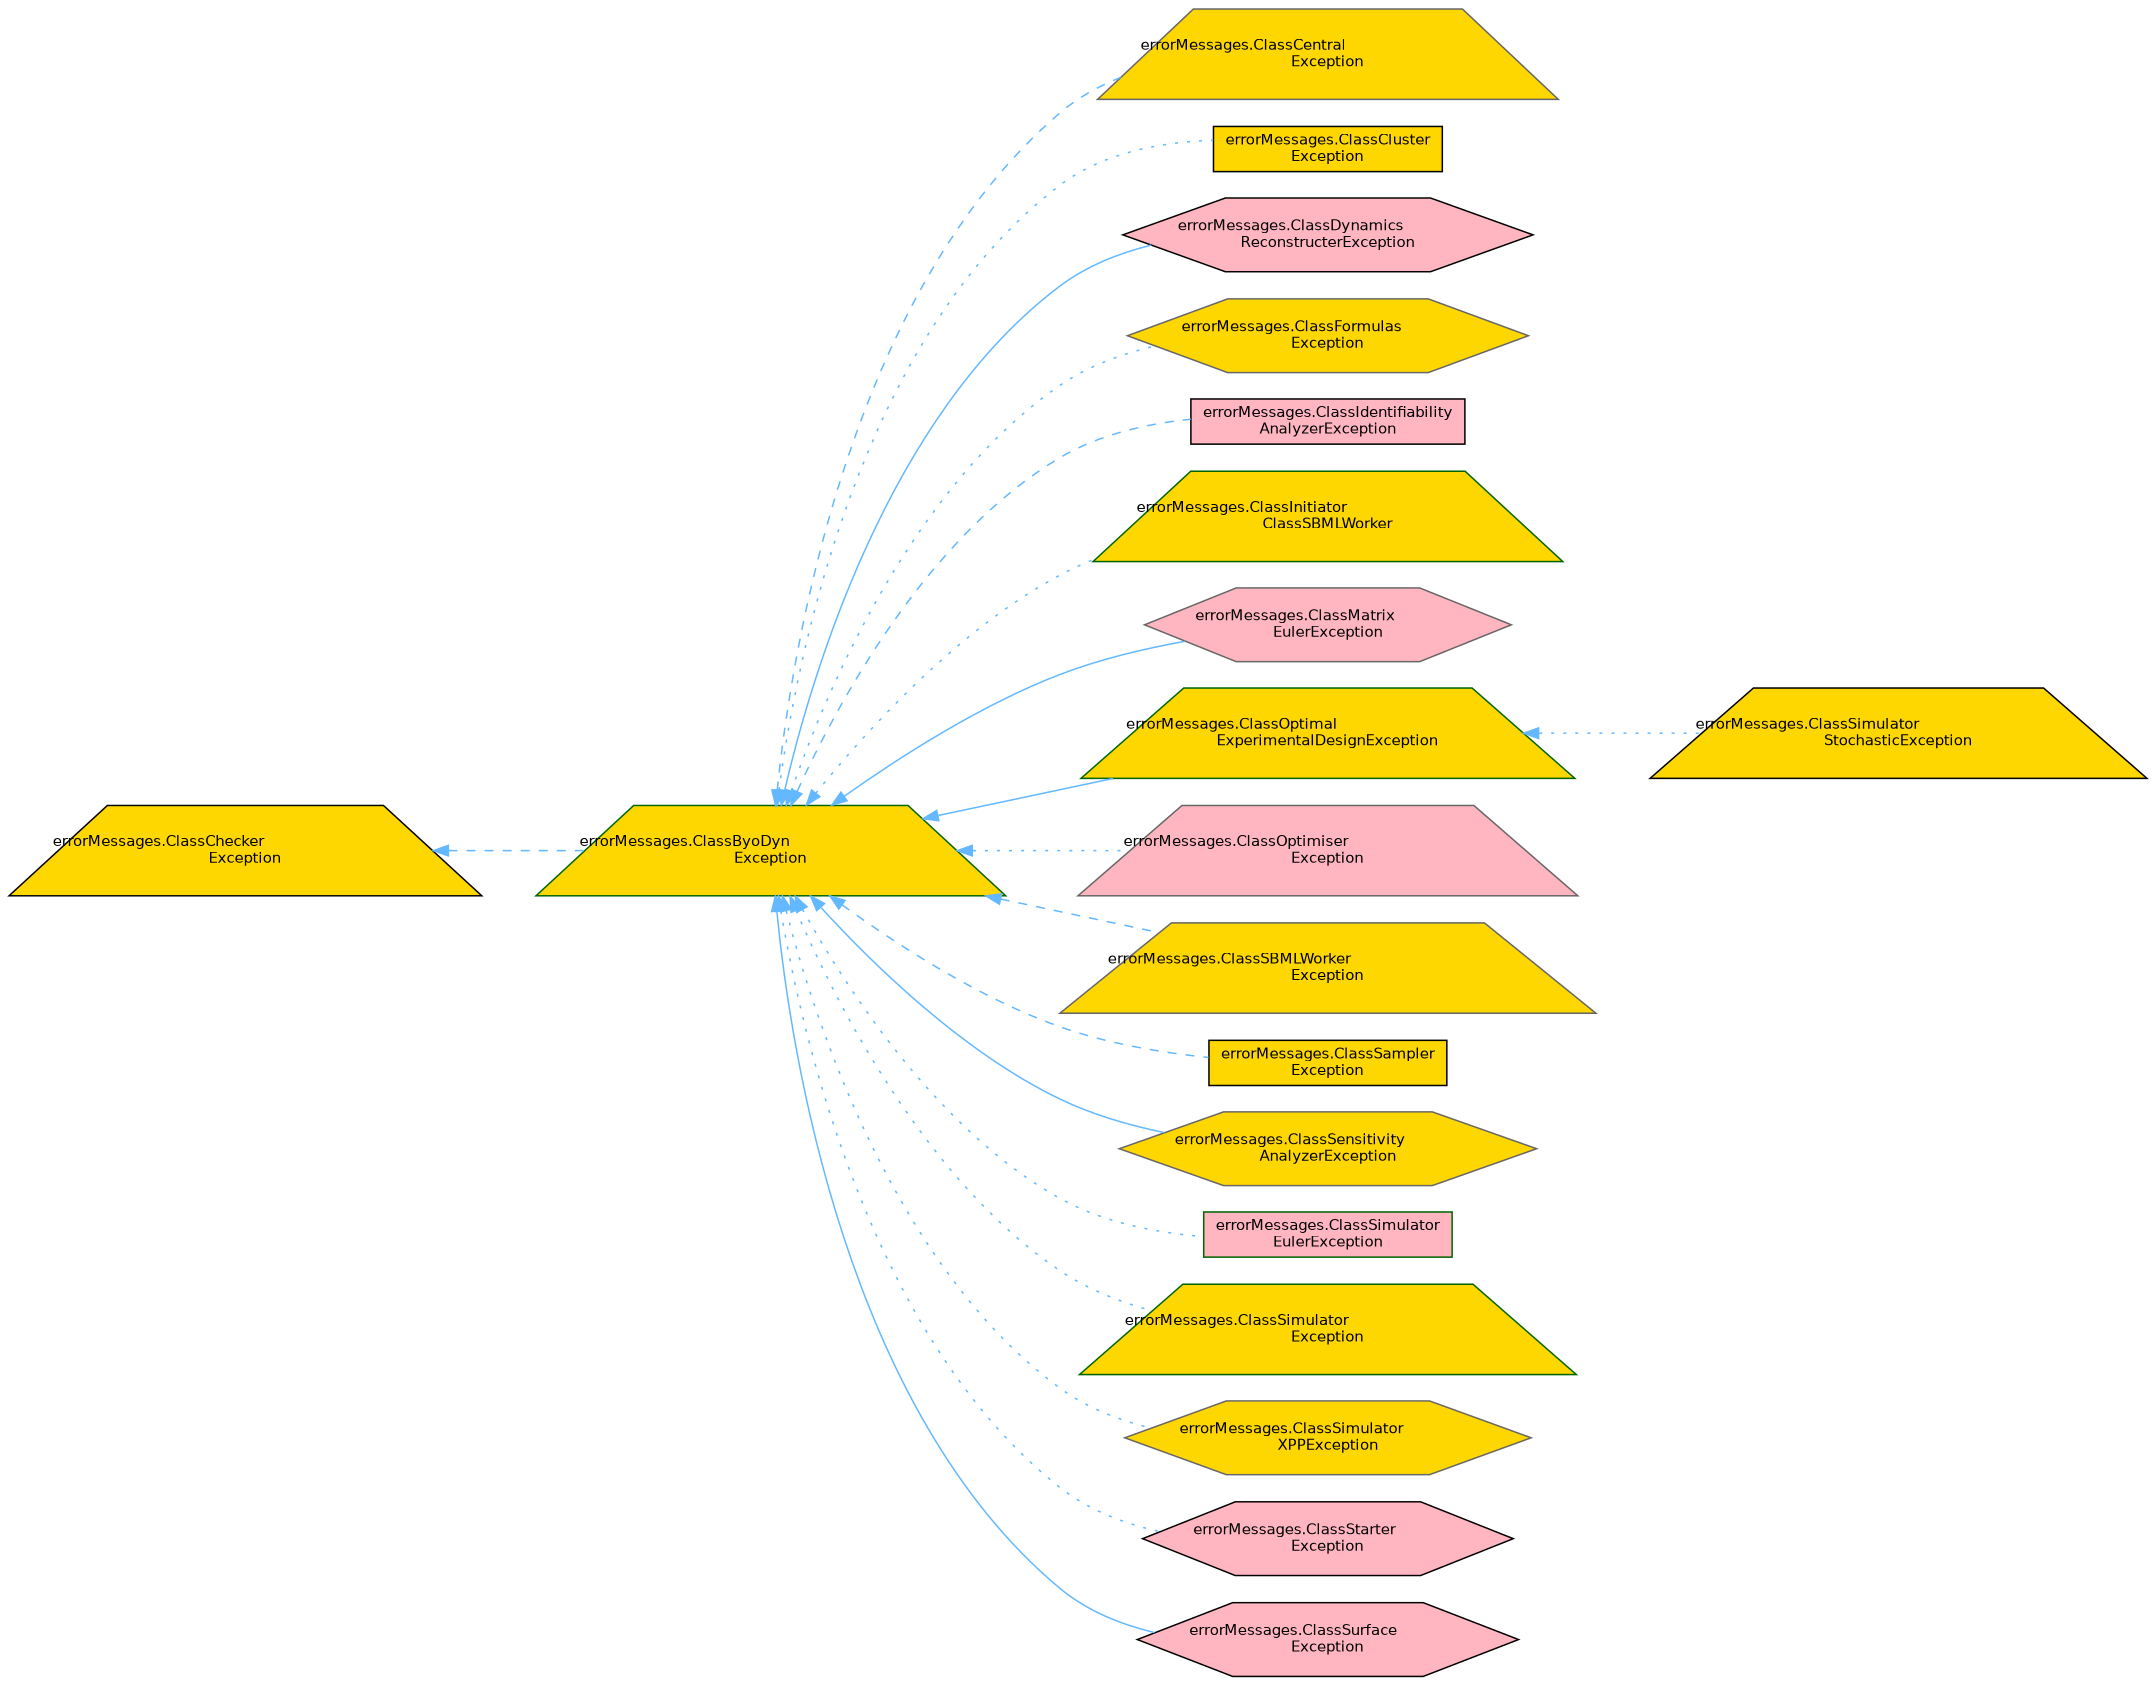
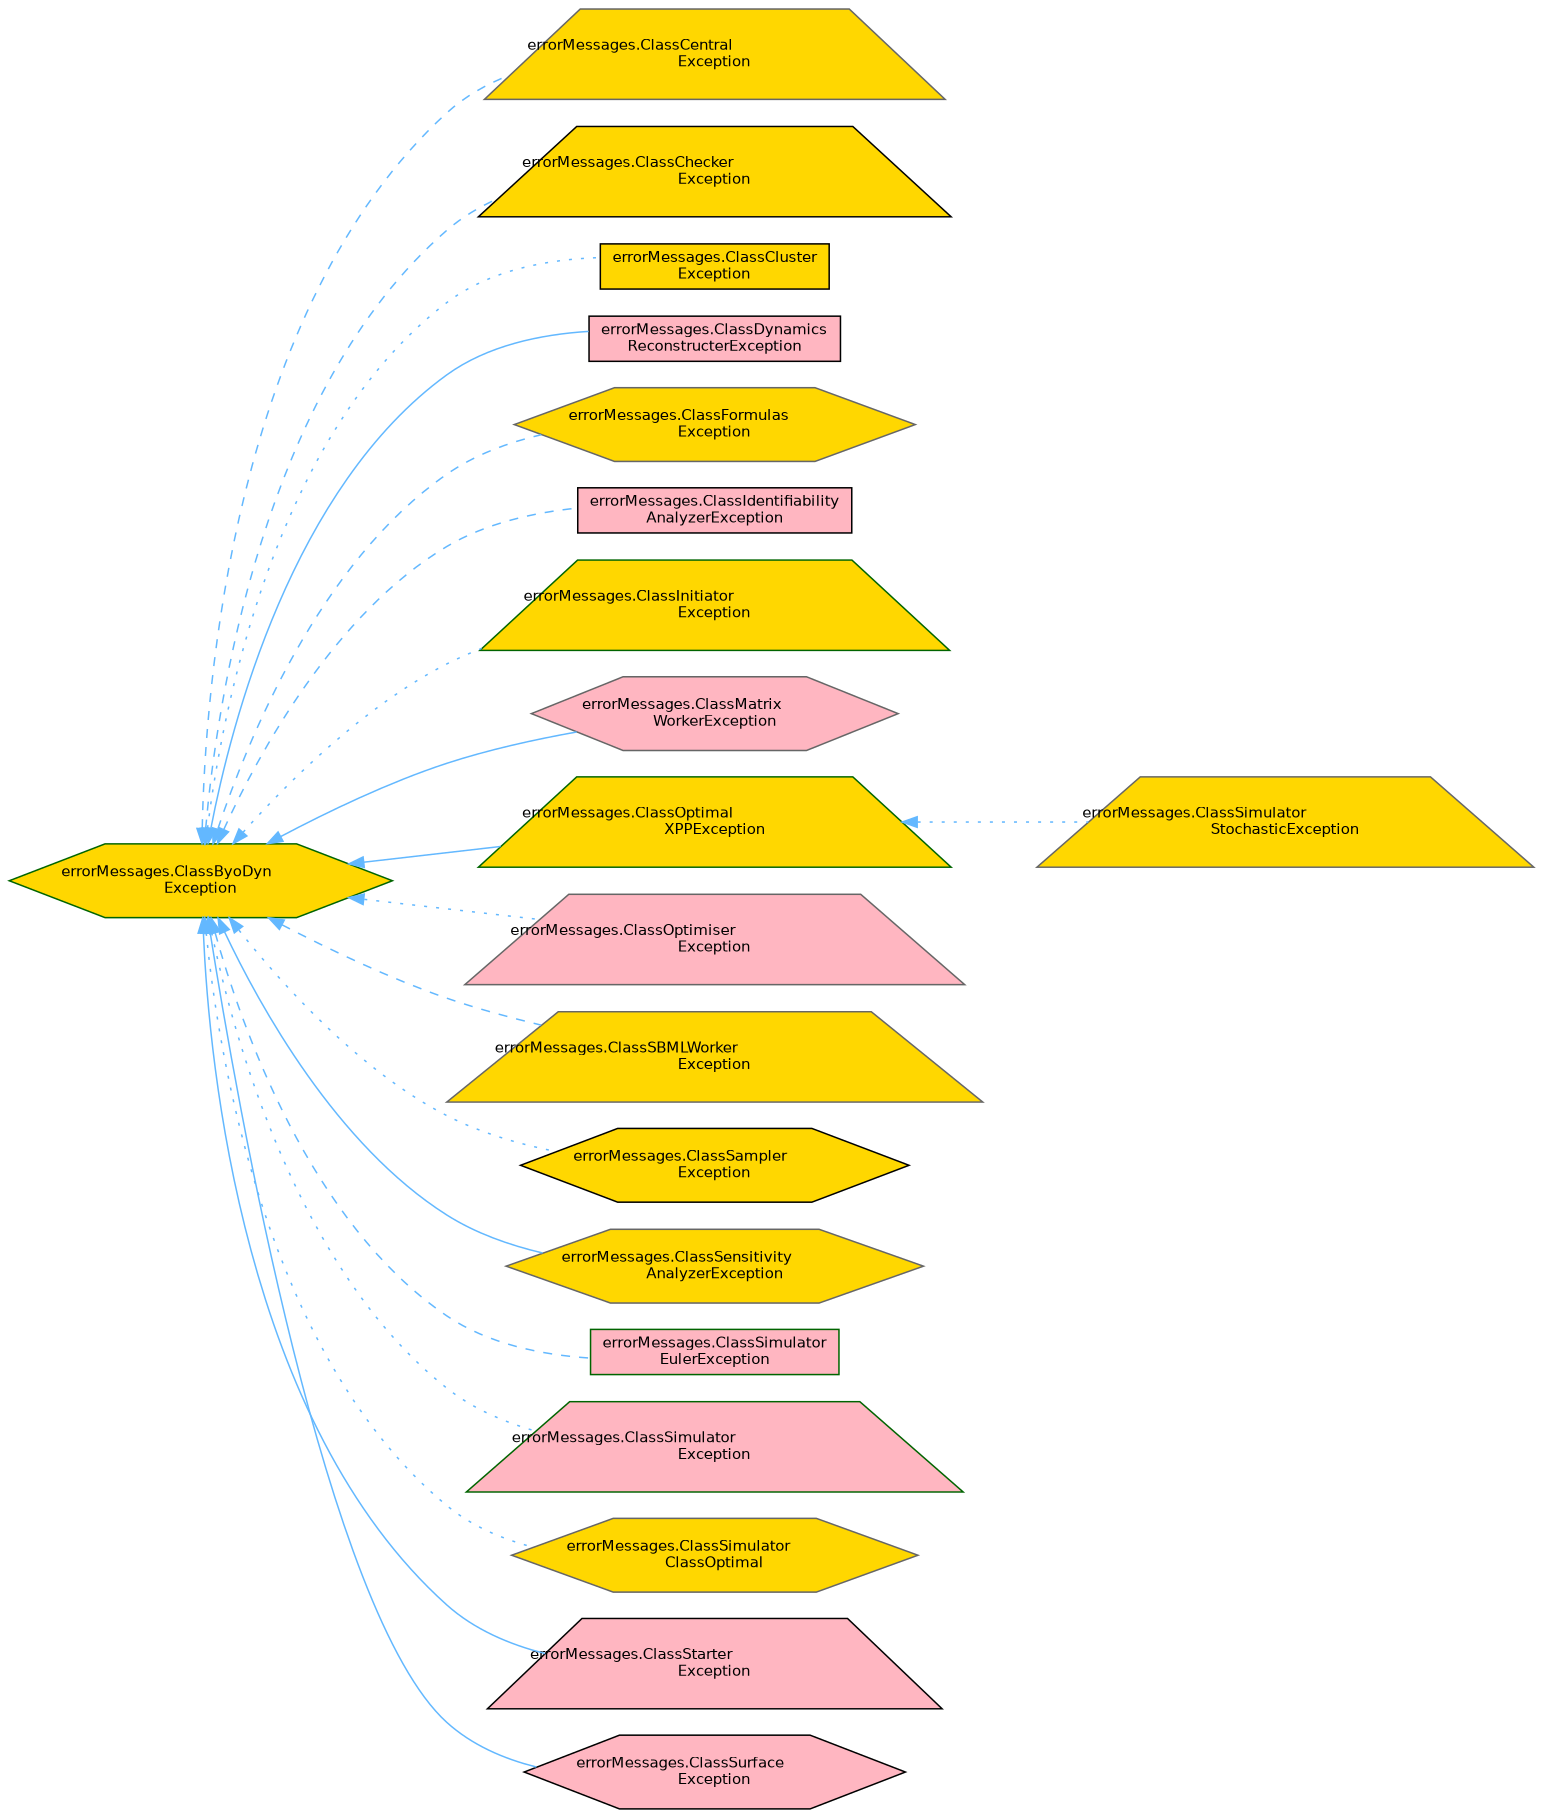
(1328, 235) -> (715, 339)
(1328, 516) -> (715, 605)
(925, 525) -> (334, 591)
(1328, 625) -> (715, 714)
(1328, 733) -> (715, 822)
(1899, 733) -> (1285, 822)
(517, 851) -> (284, 479)
(771, 851) -> (201, 881)
(1014, 1008) -> (378, 1071)
(1328, 1063) -> (715, 1165)
(964, 1125) -> (341, 1208)
(895, 1274) -> (281, 1345)
(1328, 1329) -> (715, 1447)
(1328, 1438) -> (715, 1555)
(1328, 1539) -> (715, 1664)
